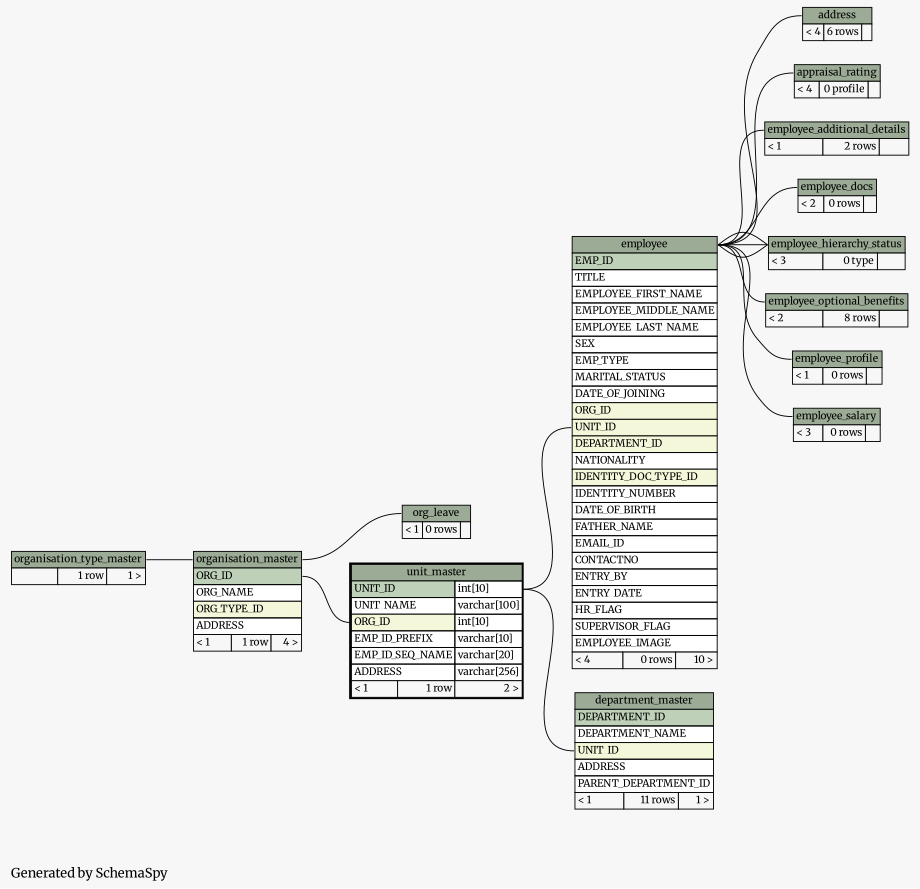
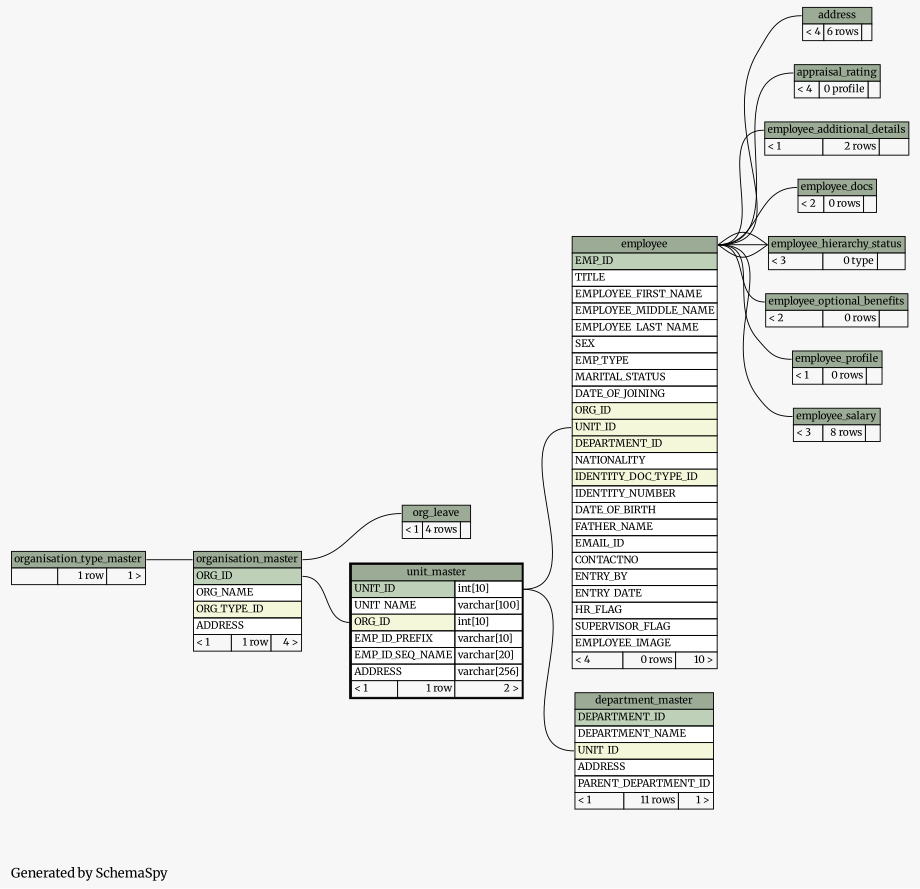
(860, 318) -> (860, 318)
(846, 433) -> (846, 433)
(441, 530) -> (441, 530)
